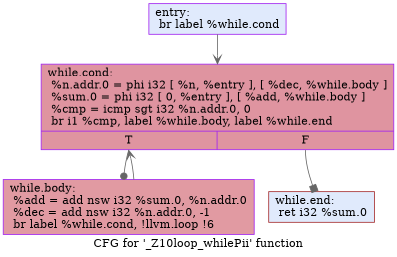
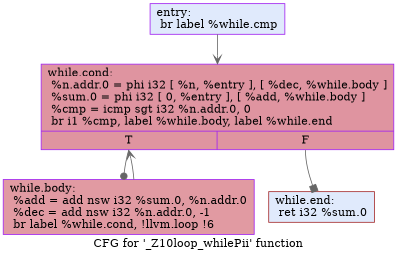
(217, 25) -> (217, 25)
